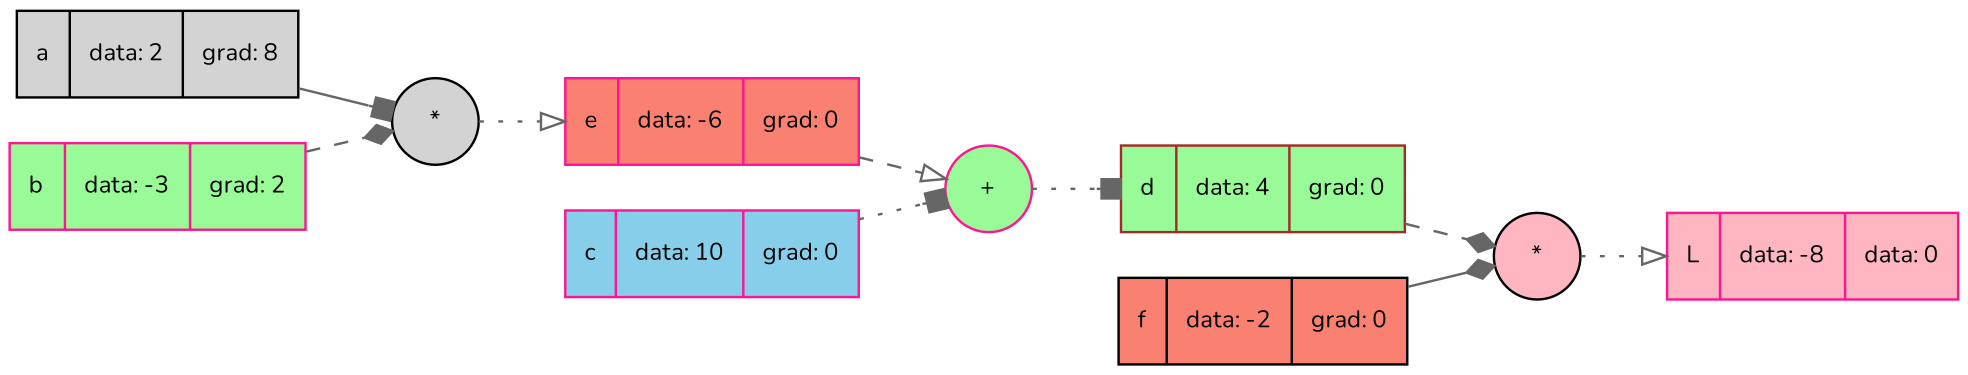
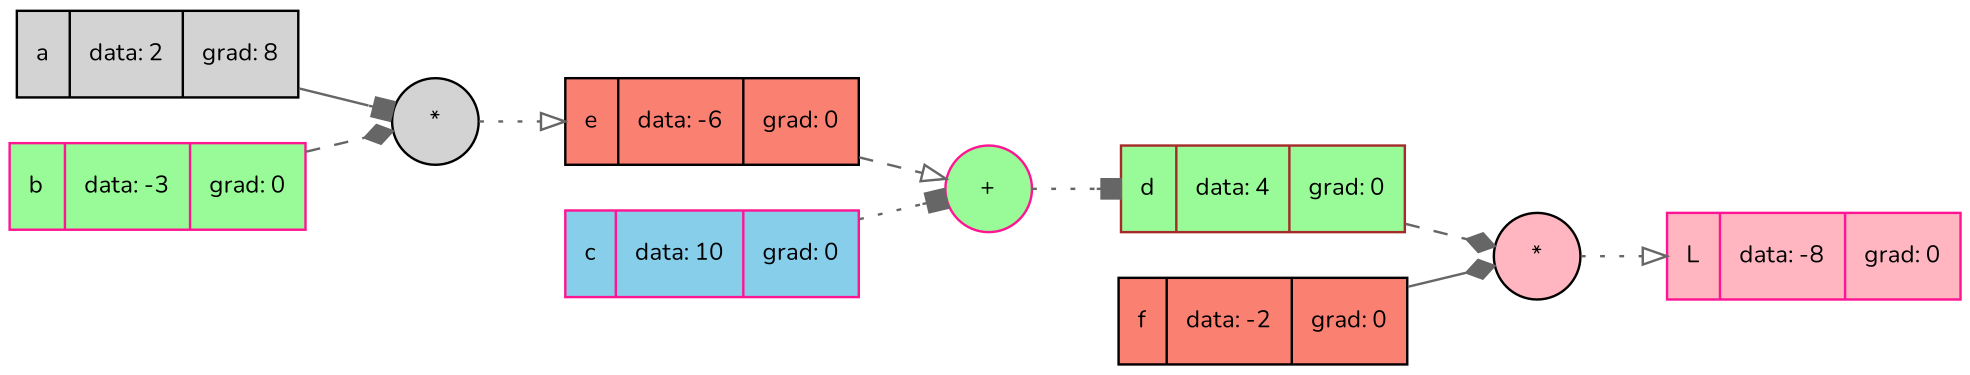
(712, 121) -> (712, 121)
(248, 185) -> (248, 185)
(1902, 255) -> (1903, 255)
